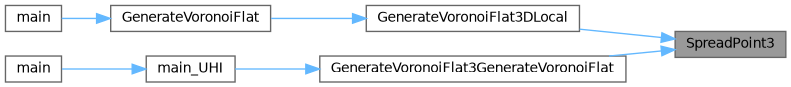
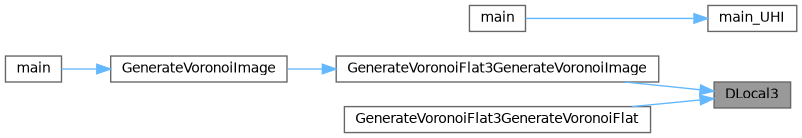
(191, 18) -> (199, 69)
(473, 18) -> (497, 69)
(730, 44) -> (752, 95)
(270, 69) -> none
